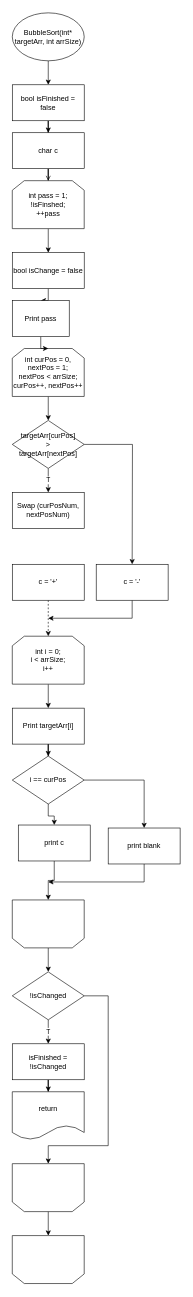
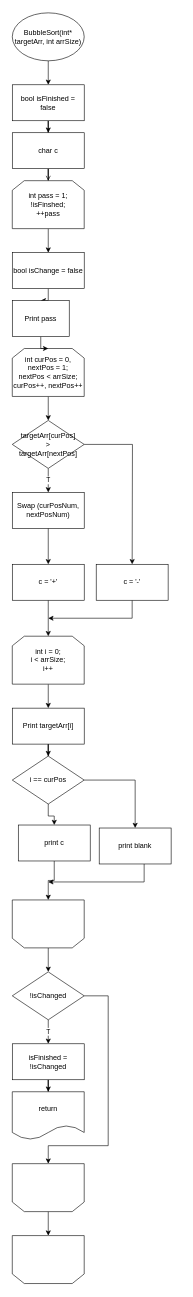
none -> (48, 558)
(48, 616) -> (48, 616)
(144, 846) -> (135, 846)
